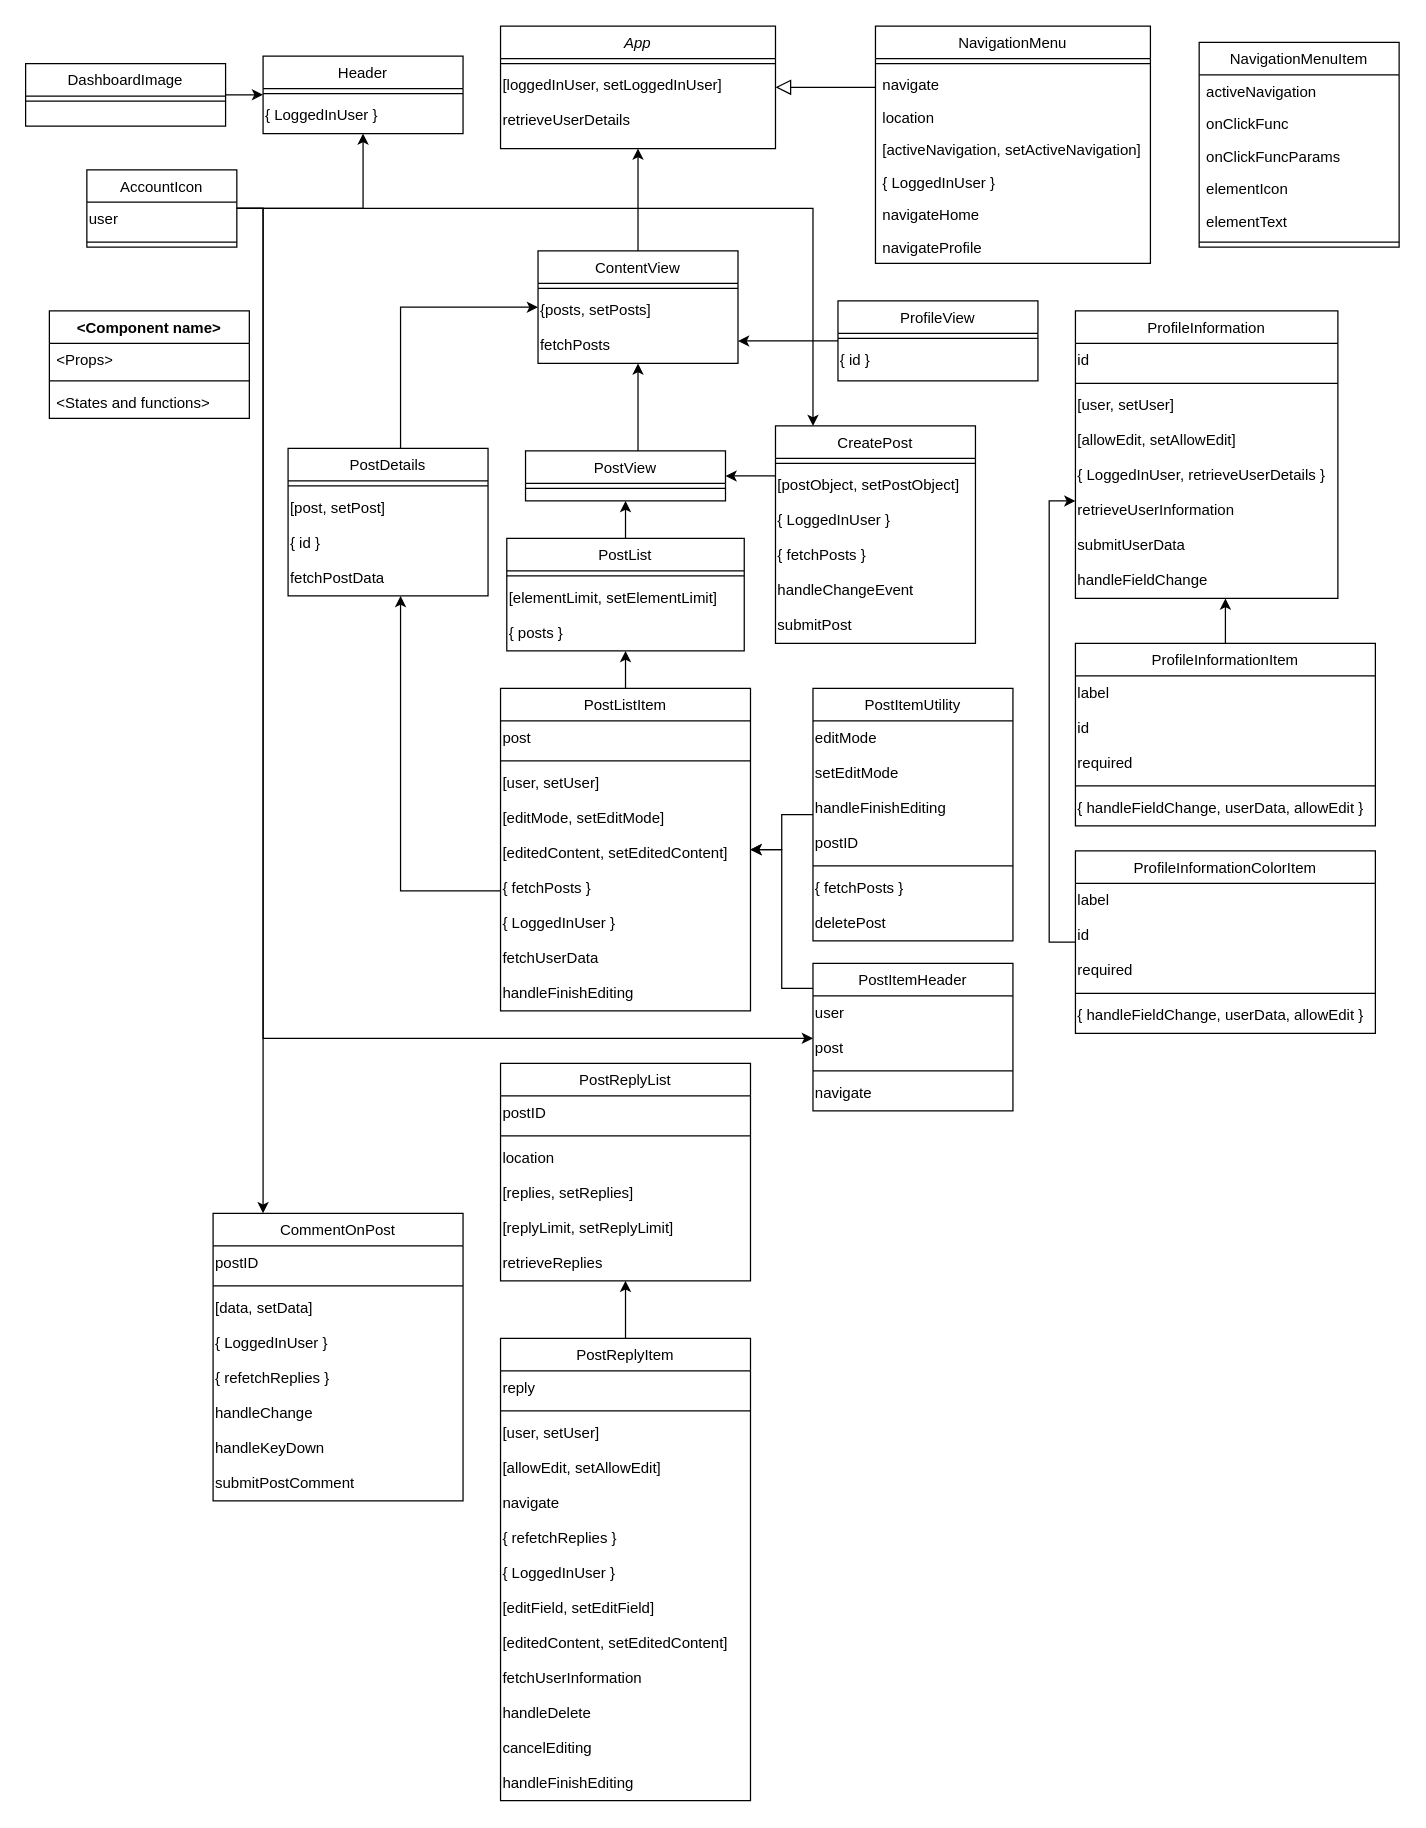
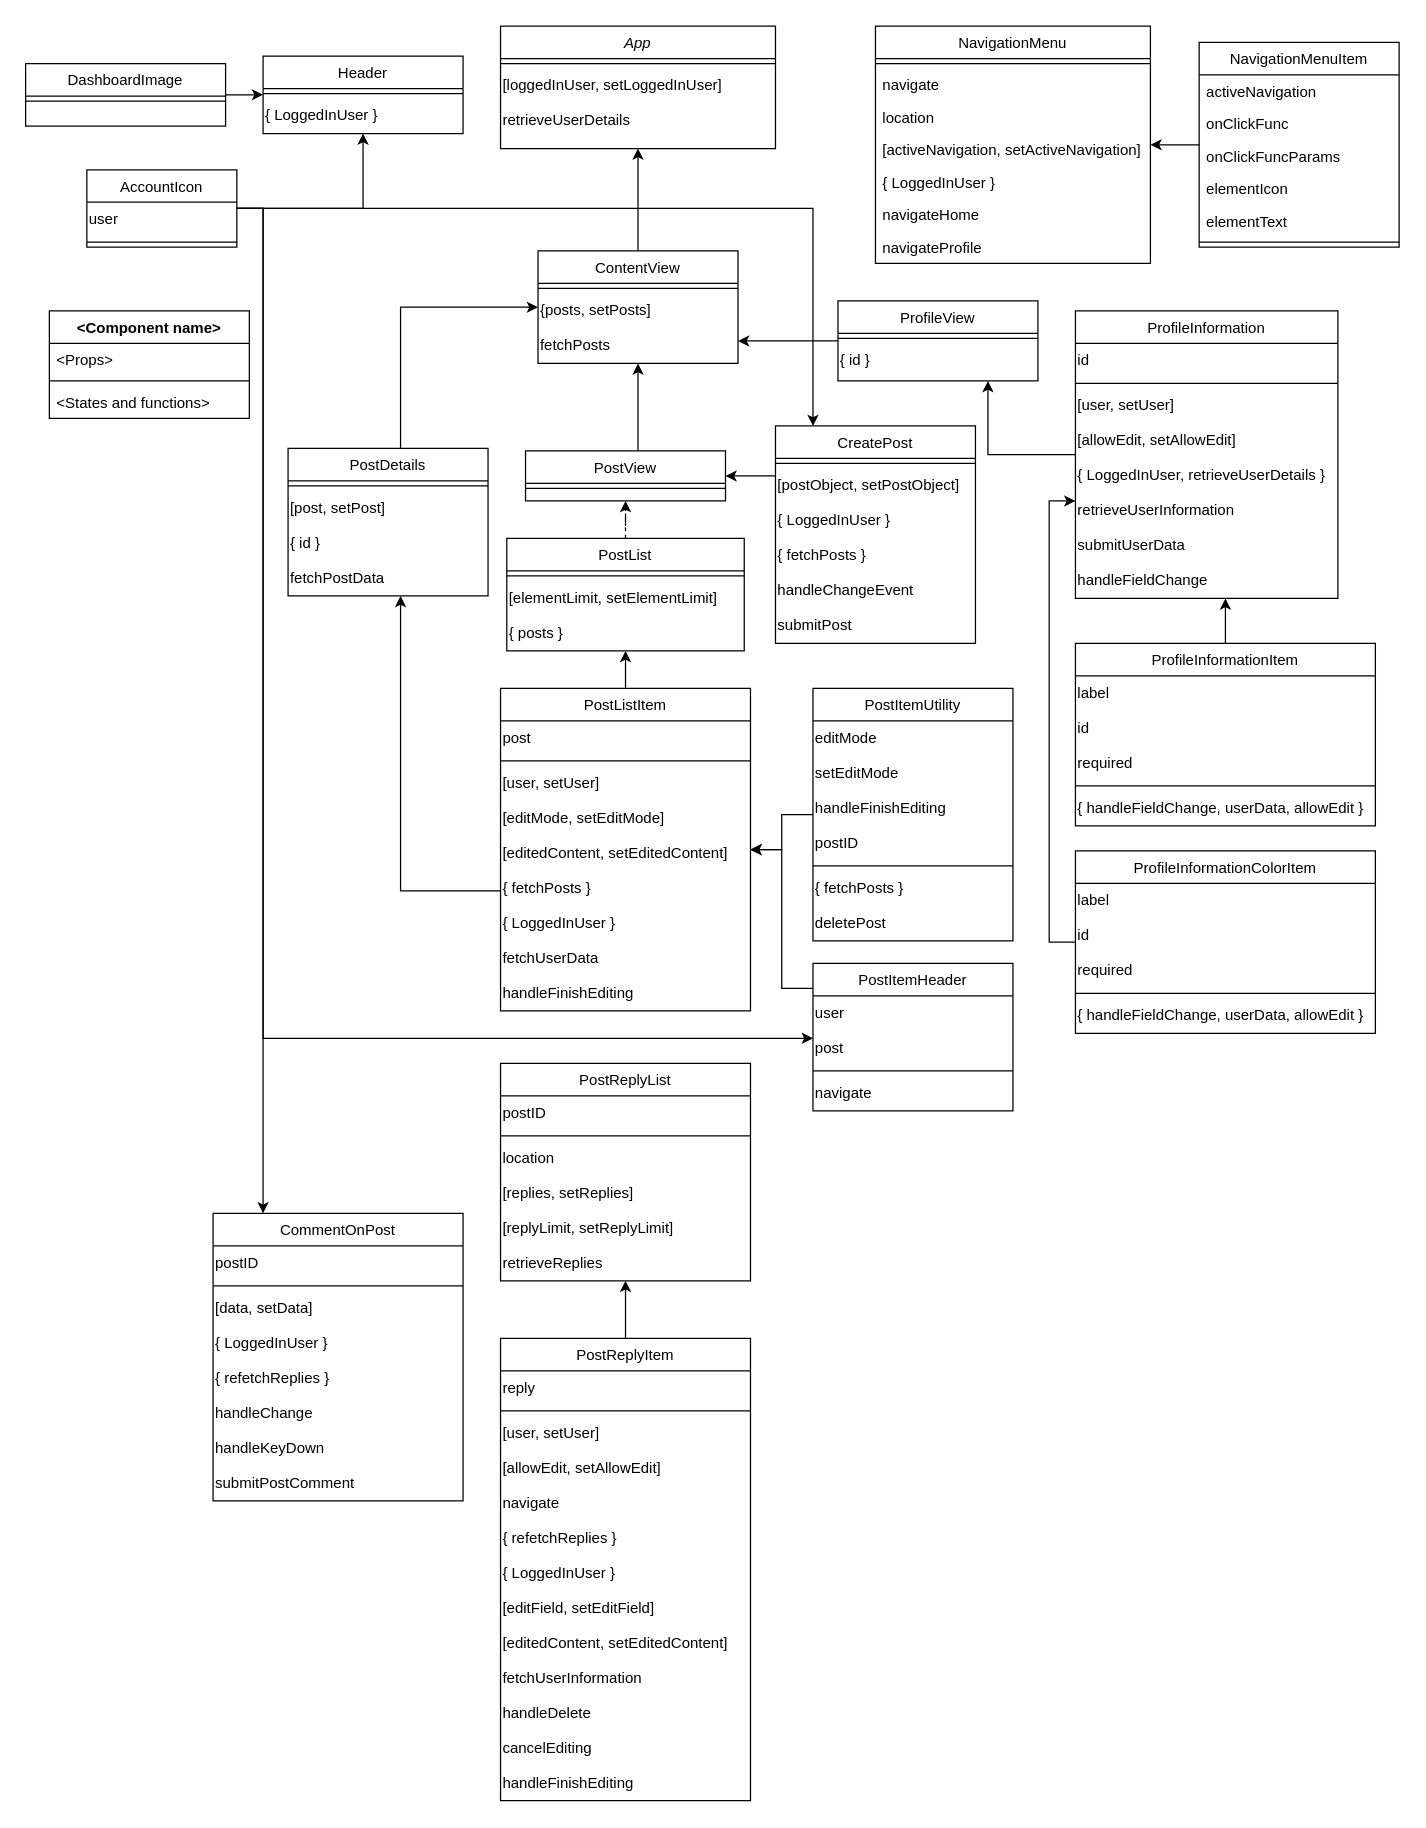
(833, 87) -> none
none -> (1177, 144)
none -> (998, 454)
(626, 530) -> (626, 530)
